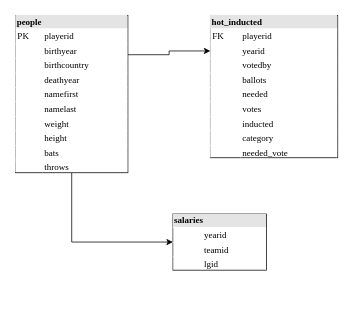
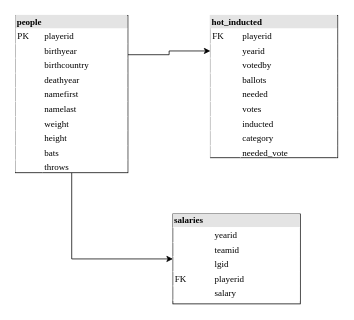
(220, 242) -> (237, 259)
